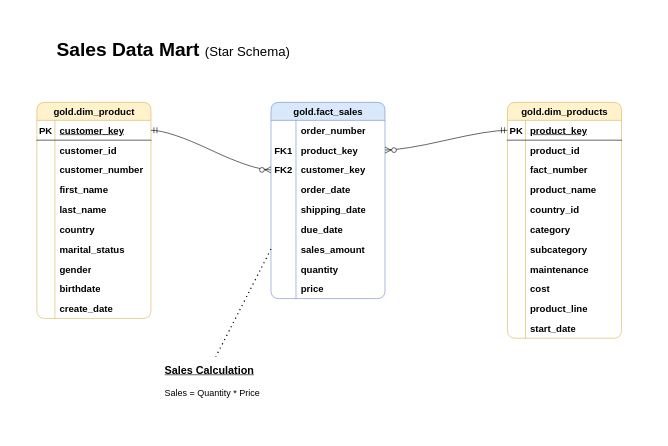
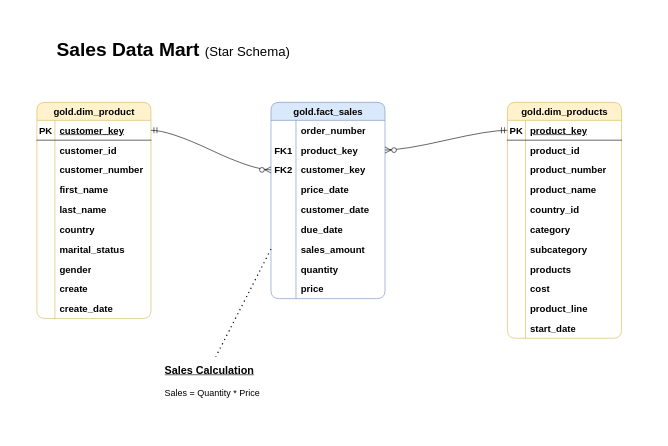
(560, 170) -> (568, 170)
(328, 190) -> (327, 190)
(333, 210) -> (336, 210)
(558, 269) -> (552, 269)
(83, 289) -> (76, 289)
